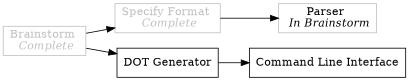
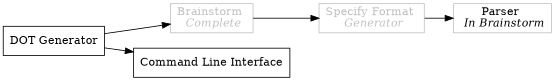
(170, 23) -> (374, 23)
(98, 50) -> (133, 29)
